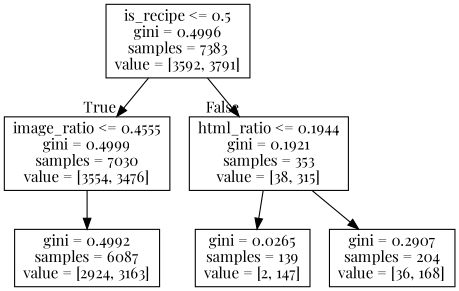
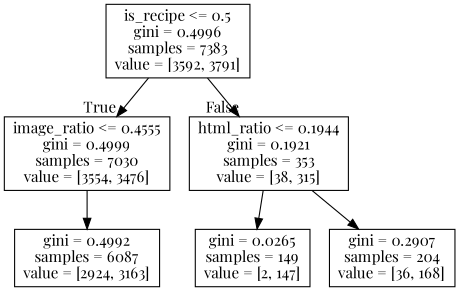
(253, 258) -> (253, 258)
